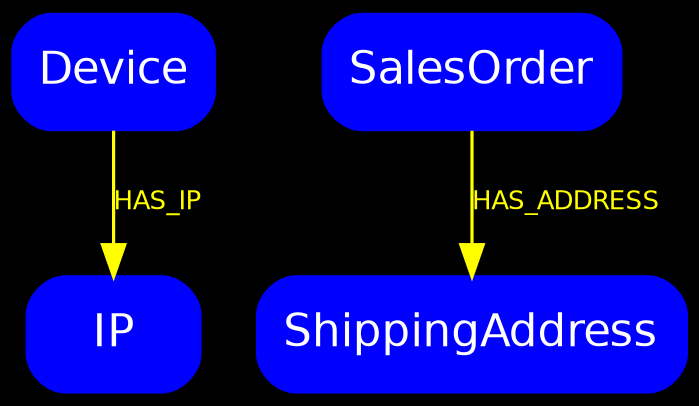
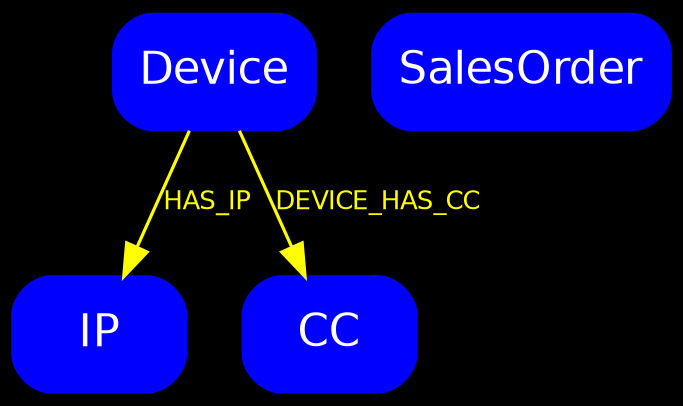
none -> (330, 334)
(472, 334) -> none
